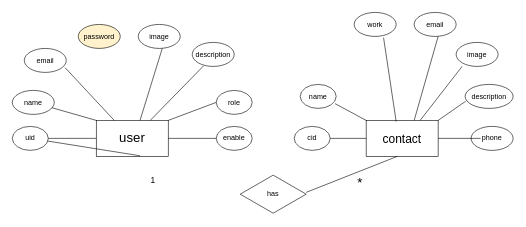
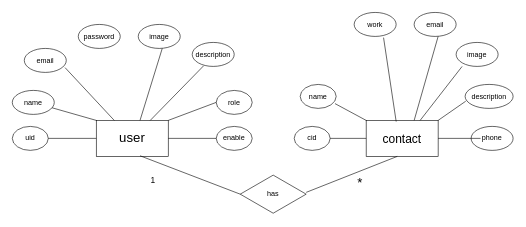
(99, 36) -> (99, 36)
(94, 148) -> (190, 175)
